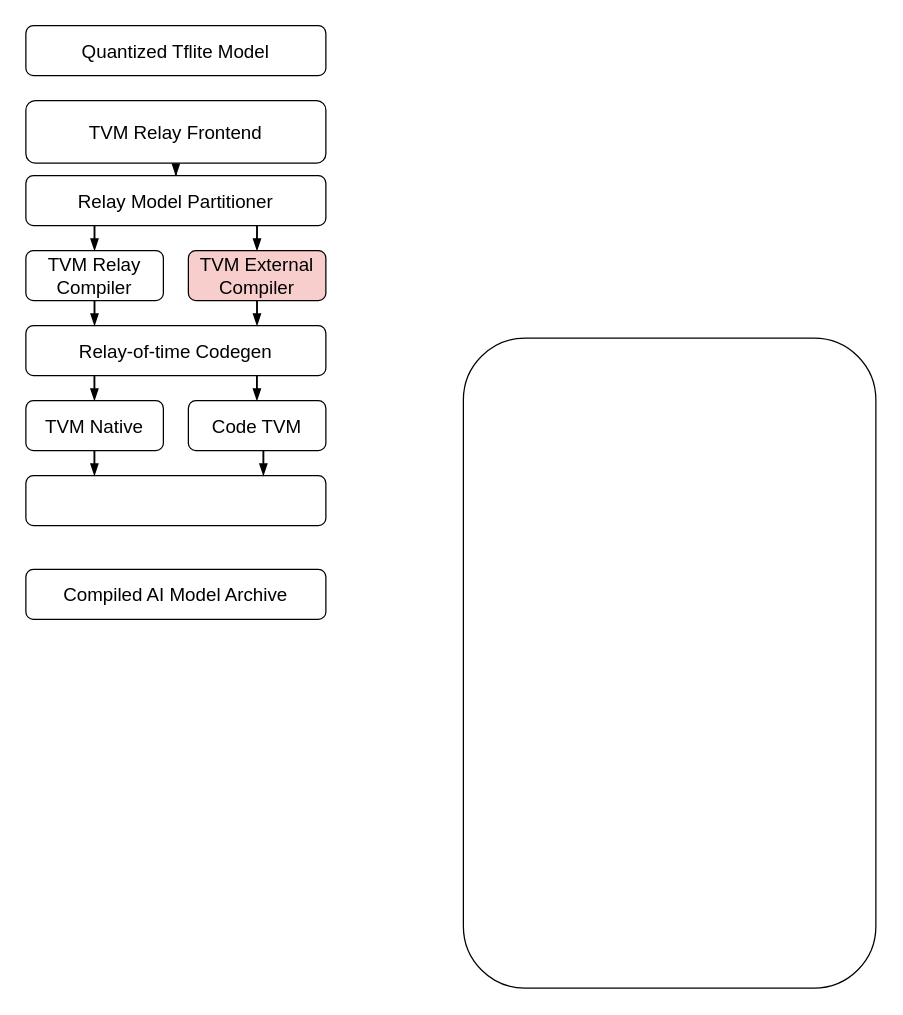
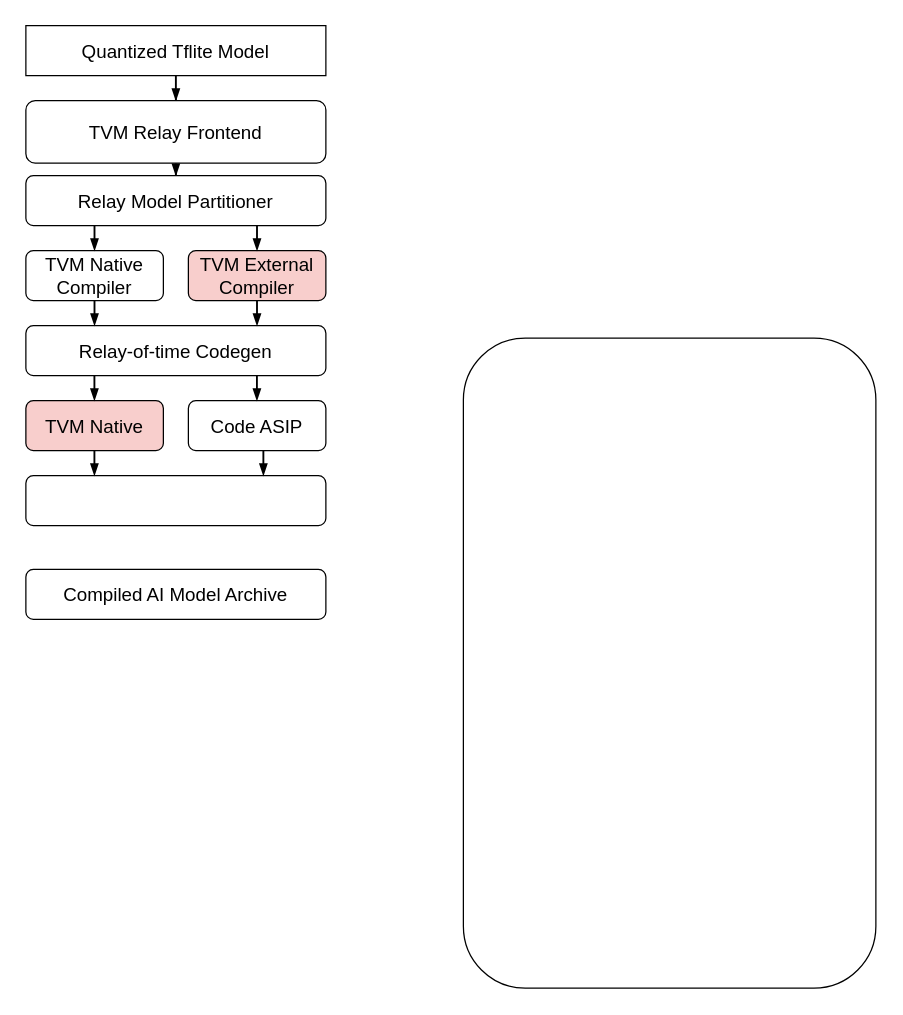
(176, 51) -> (176, 51)
none -> (176, 95)
(94, 276) -> (94, 276)
(94, 426) -> (94, 426)
(257, 426) -> (257, 426)
